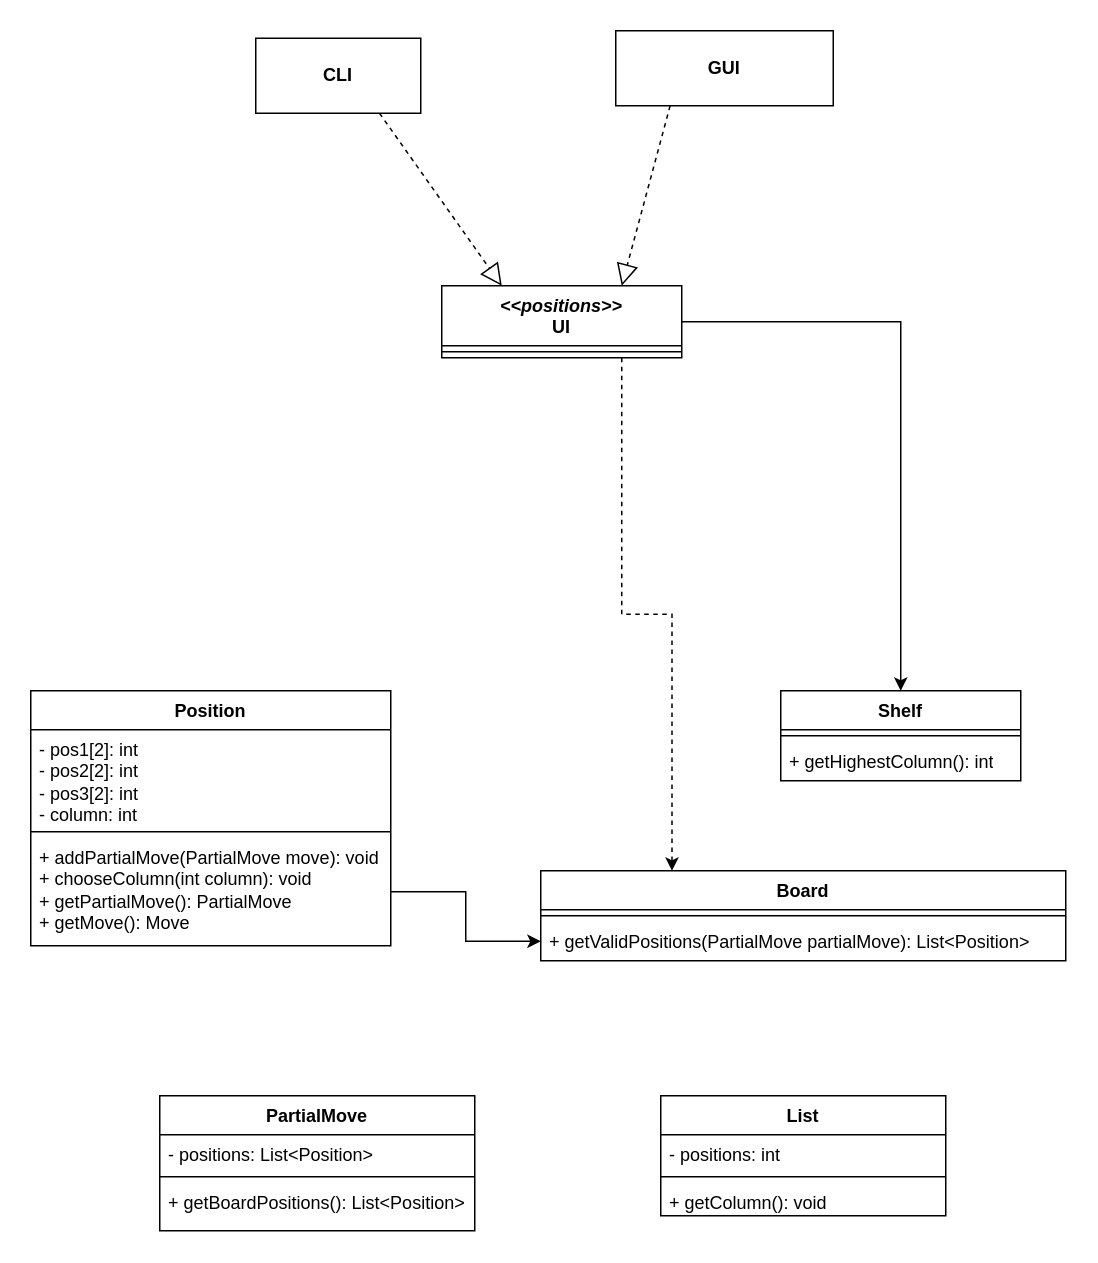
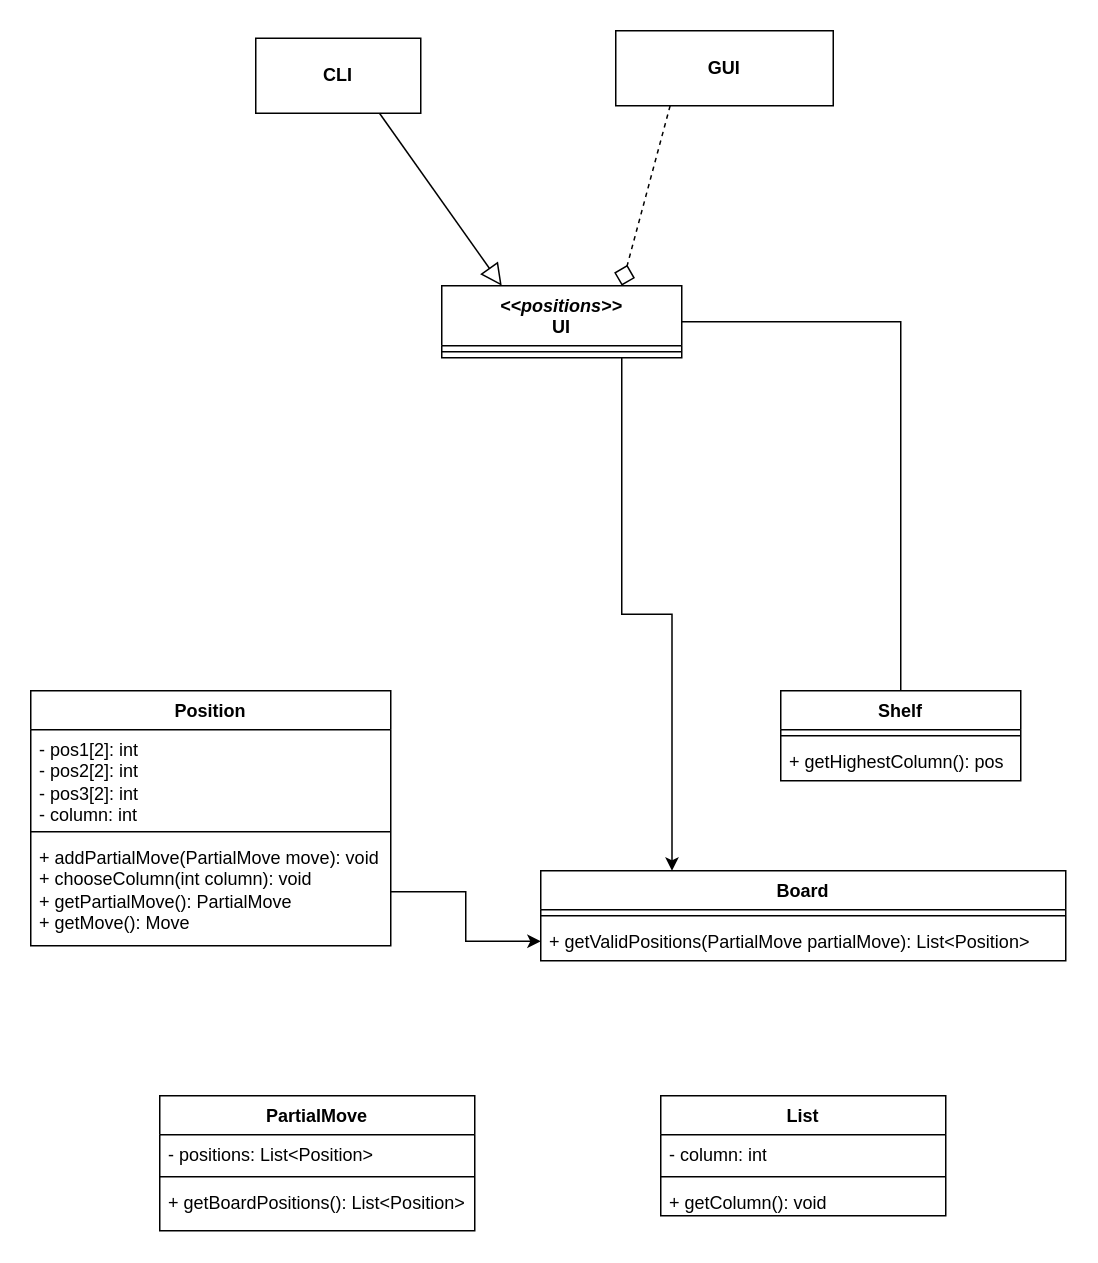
(435, 192) -> (435, 192)
(627, 264) -> (628, 264)
(641, 614) -> (641, 614)
(901, 679) -> (901, 683)
(902, 763) -> (902, 774)
(736, 1156) -> (724, 1156)
